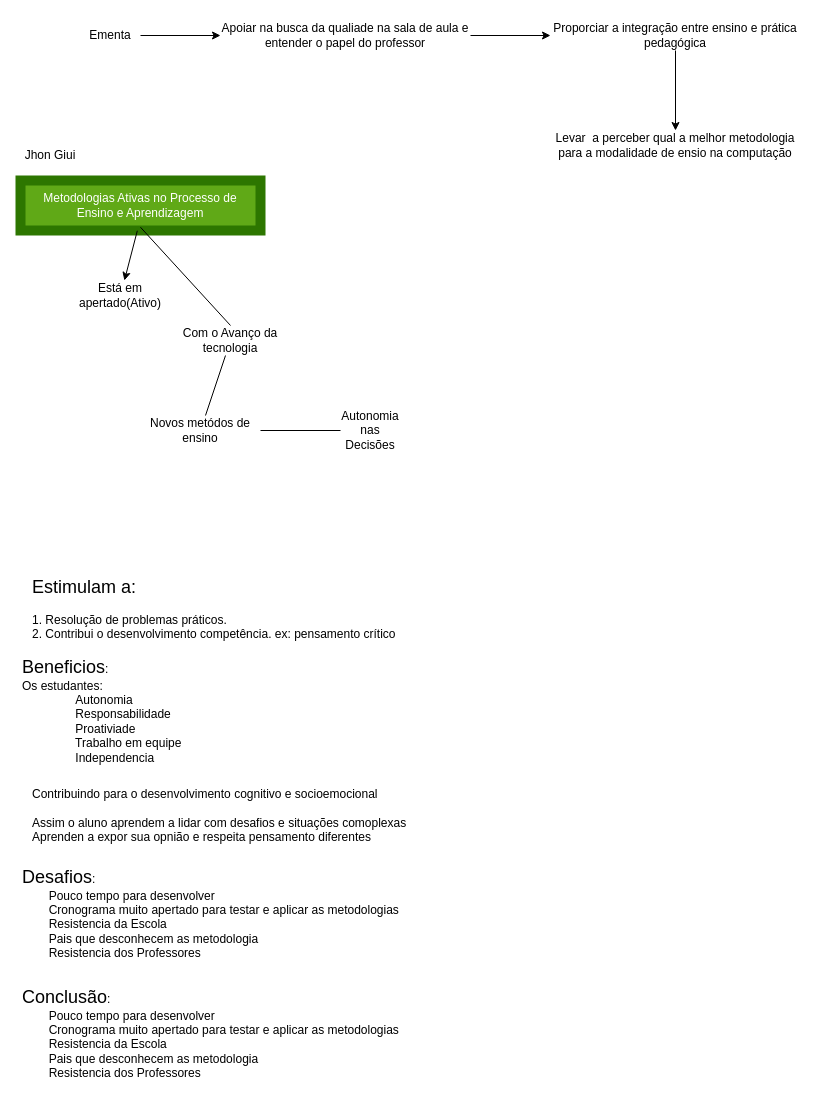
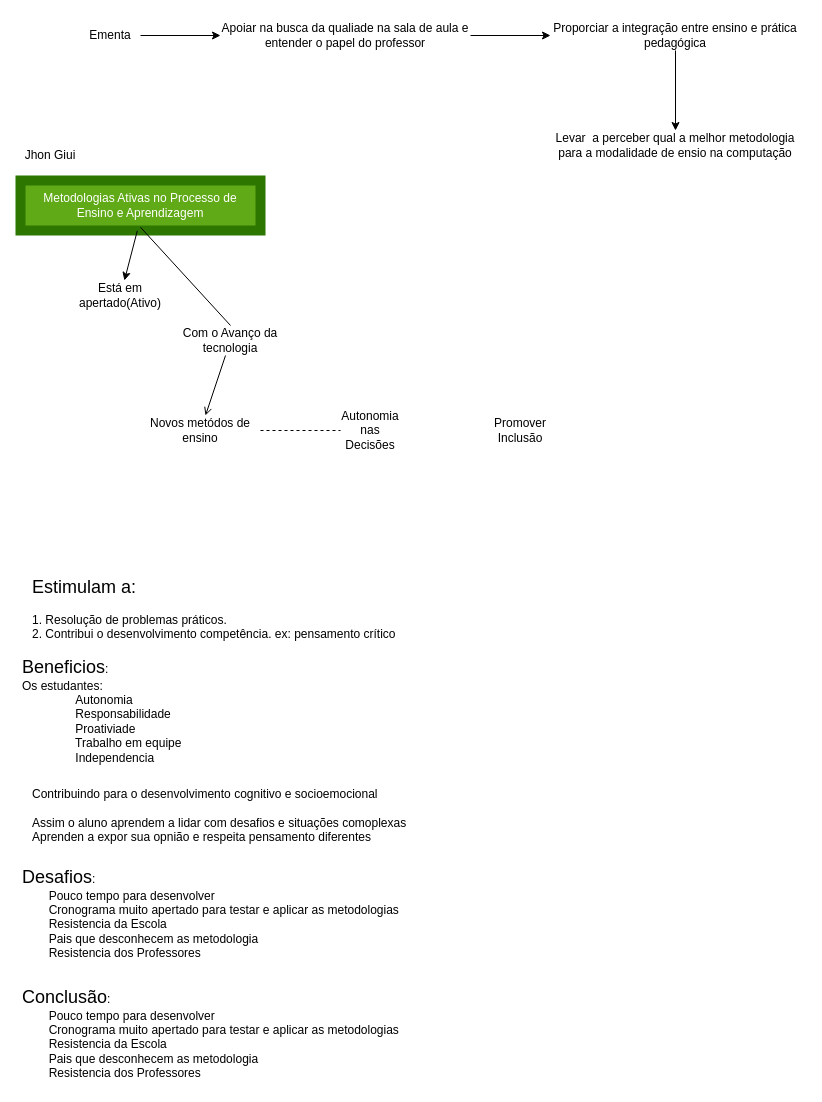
(207, 411) -> (207, 410)
(301, 431) -> (301, 431)
none -> (521, 431)
